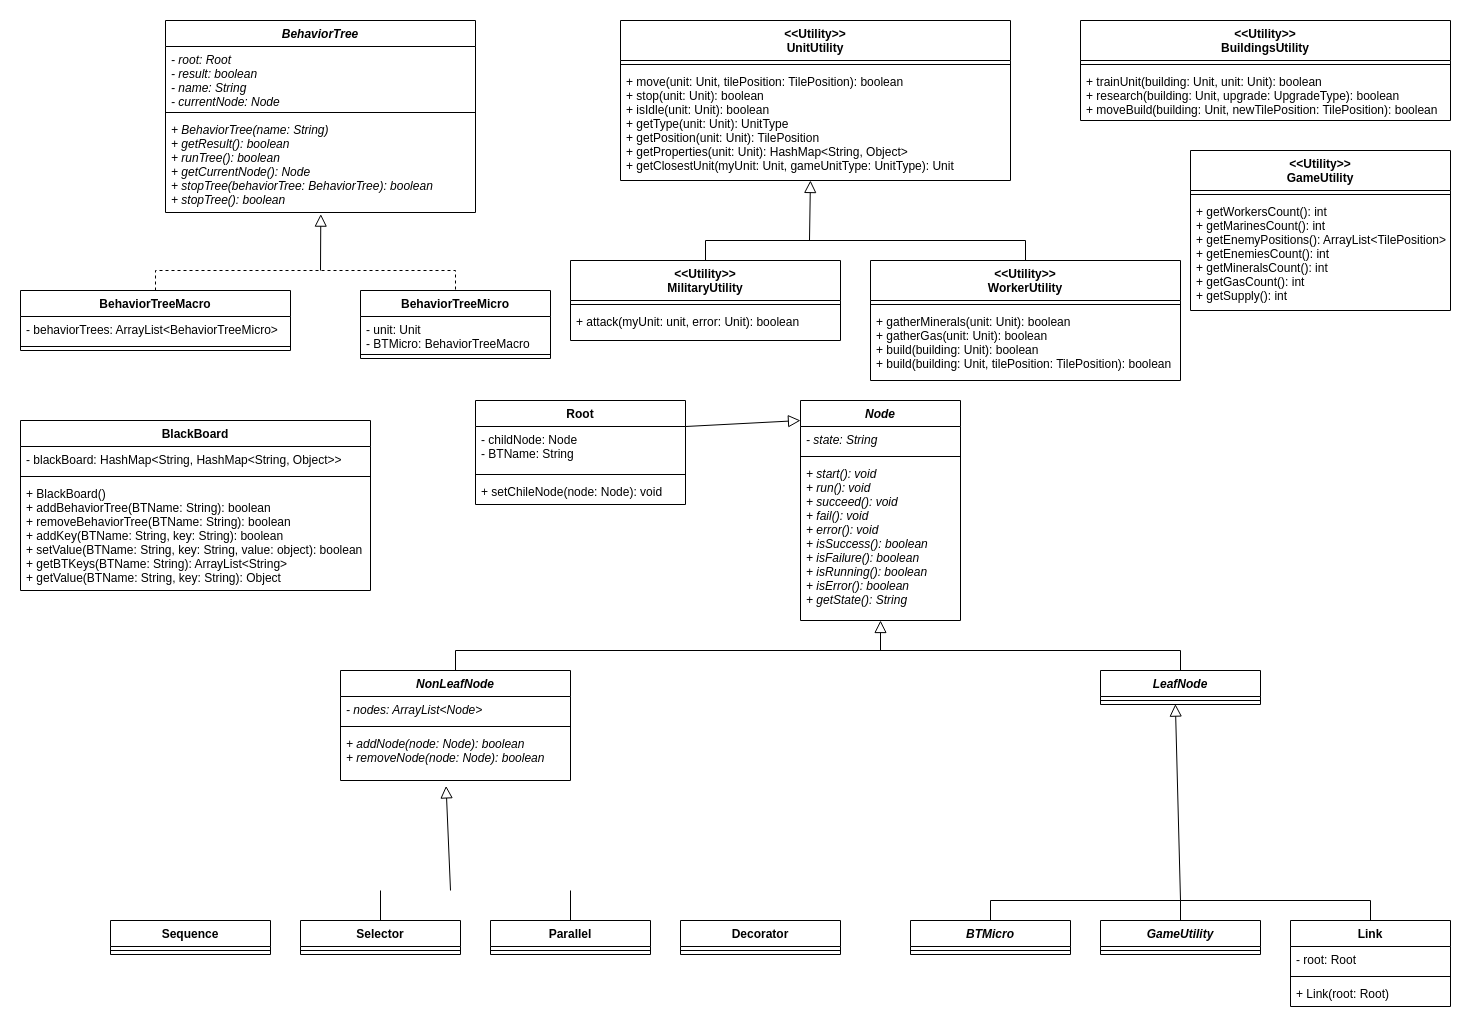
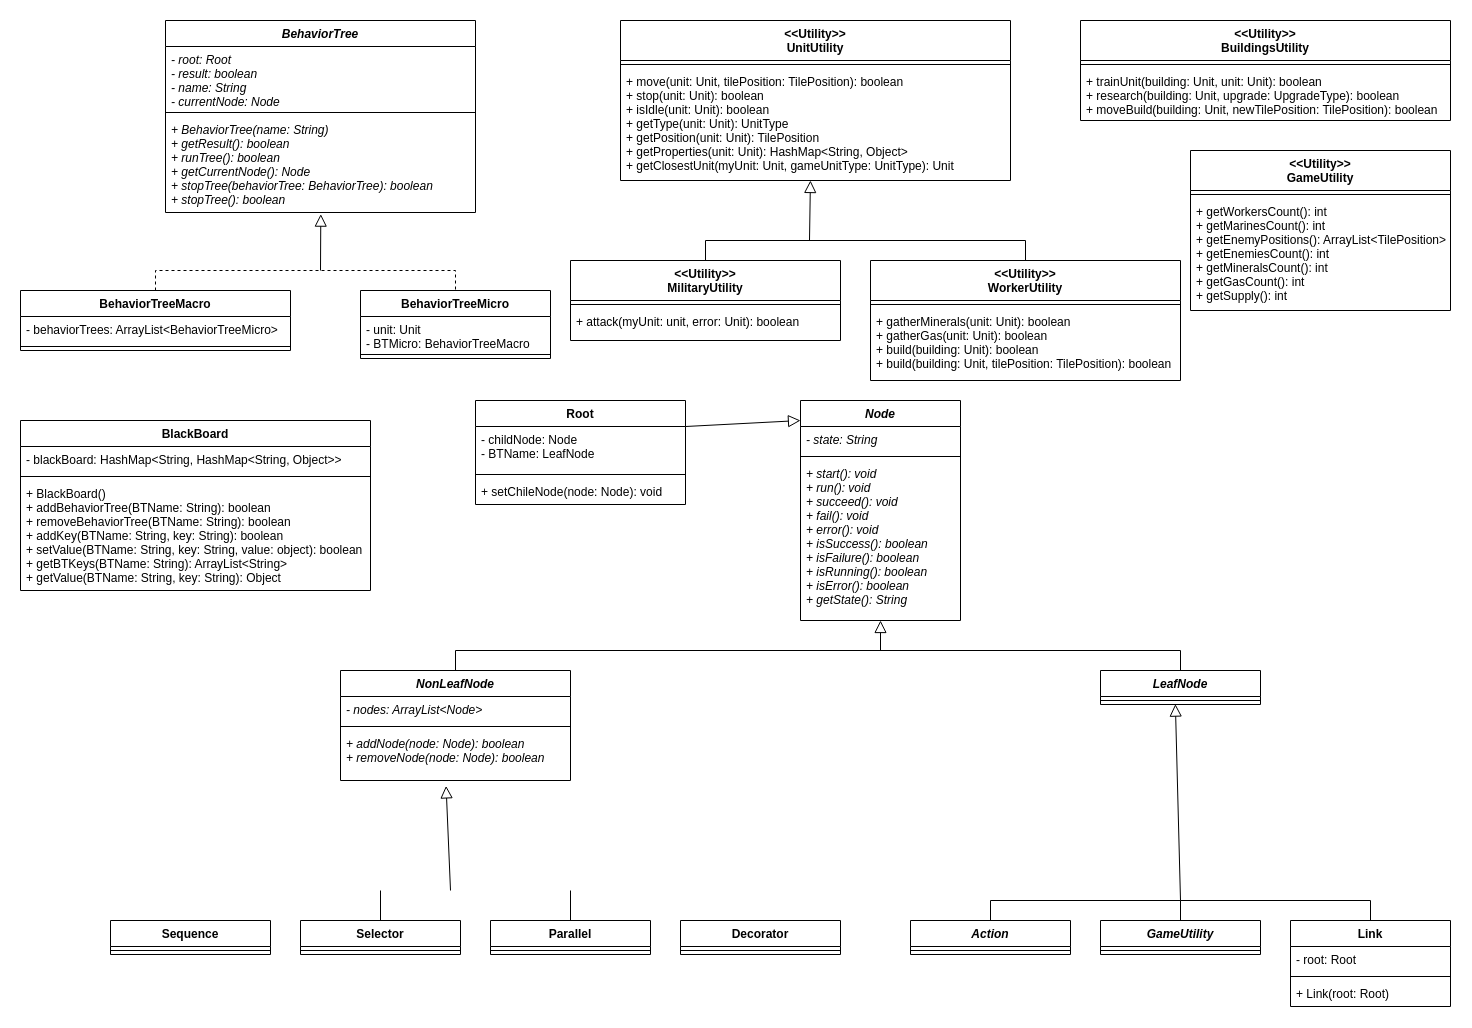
(530, 440) -> (530, 440)
(990, 934) -> (990, 934)
